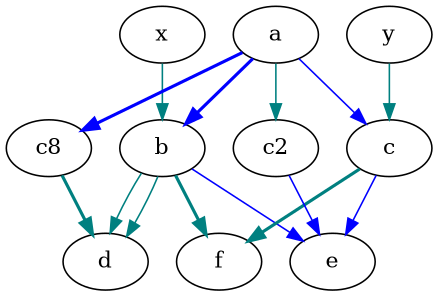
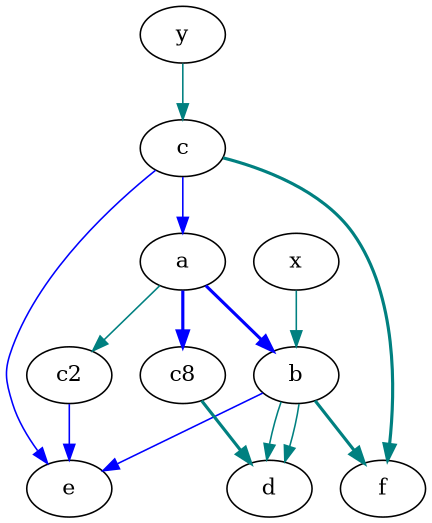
(327, 86) -> (183, 197)
